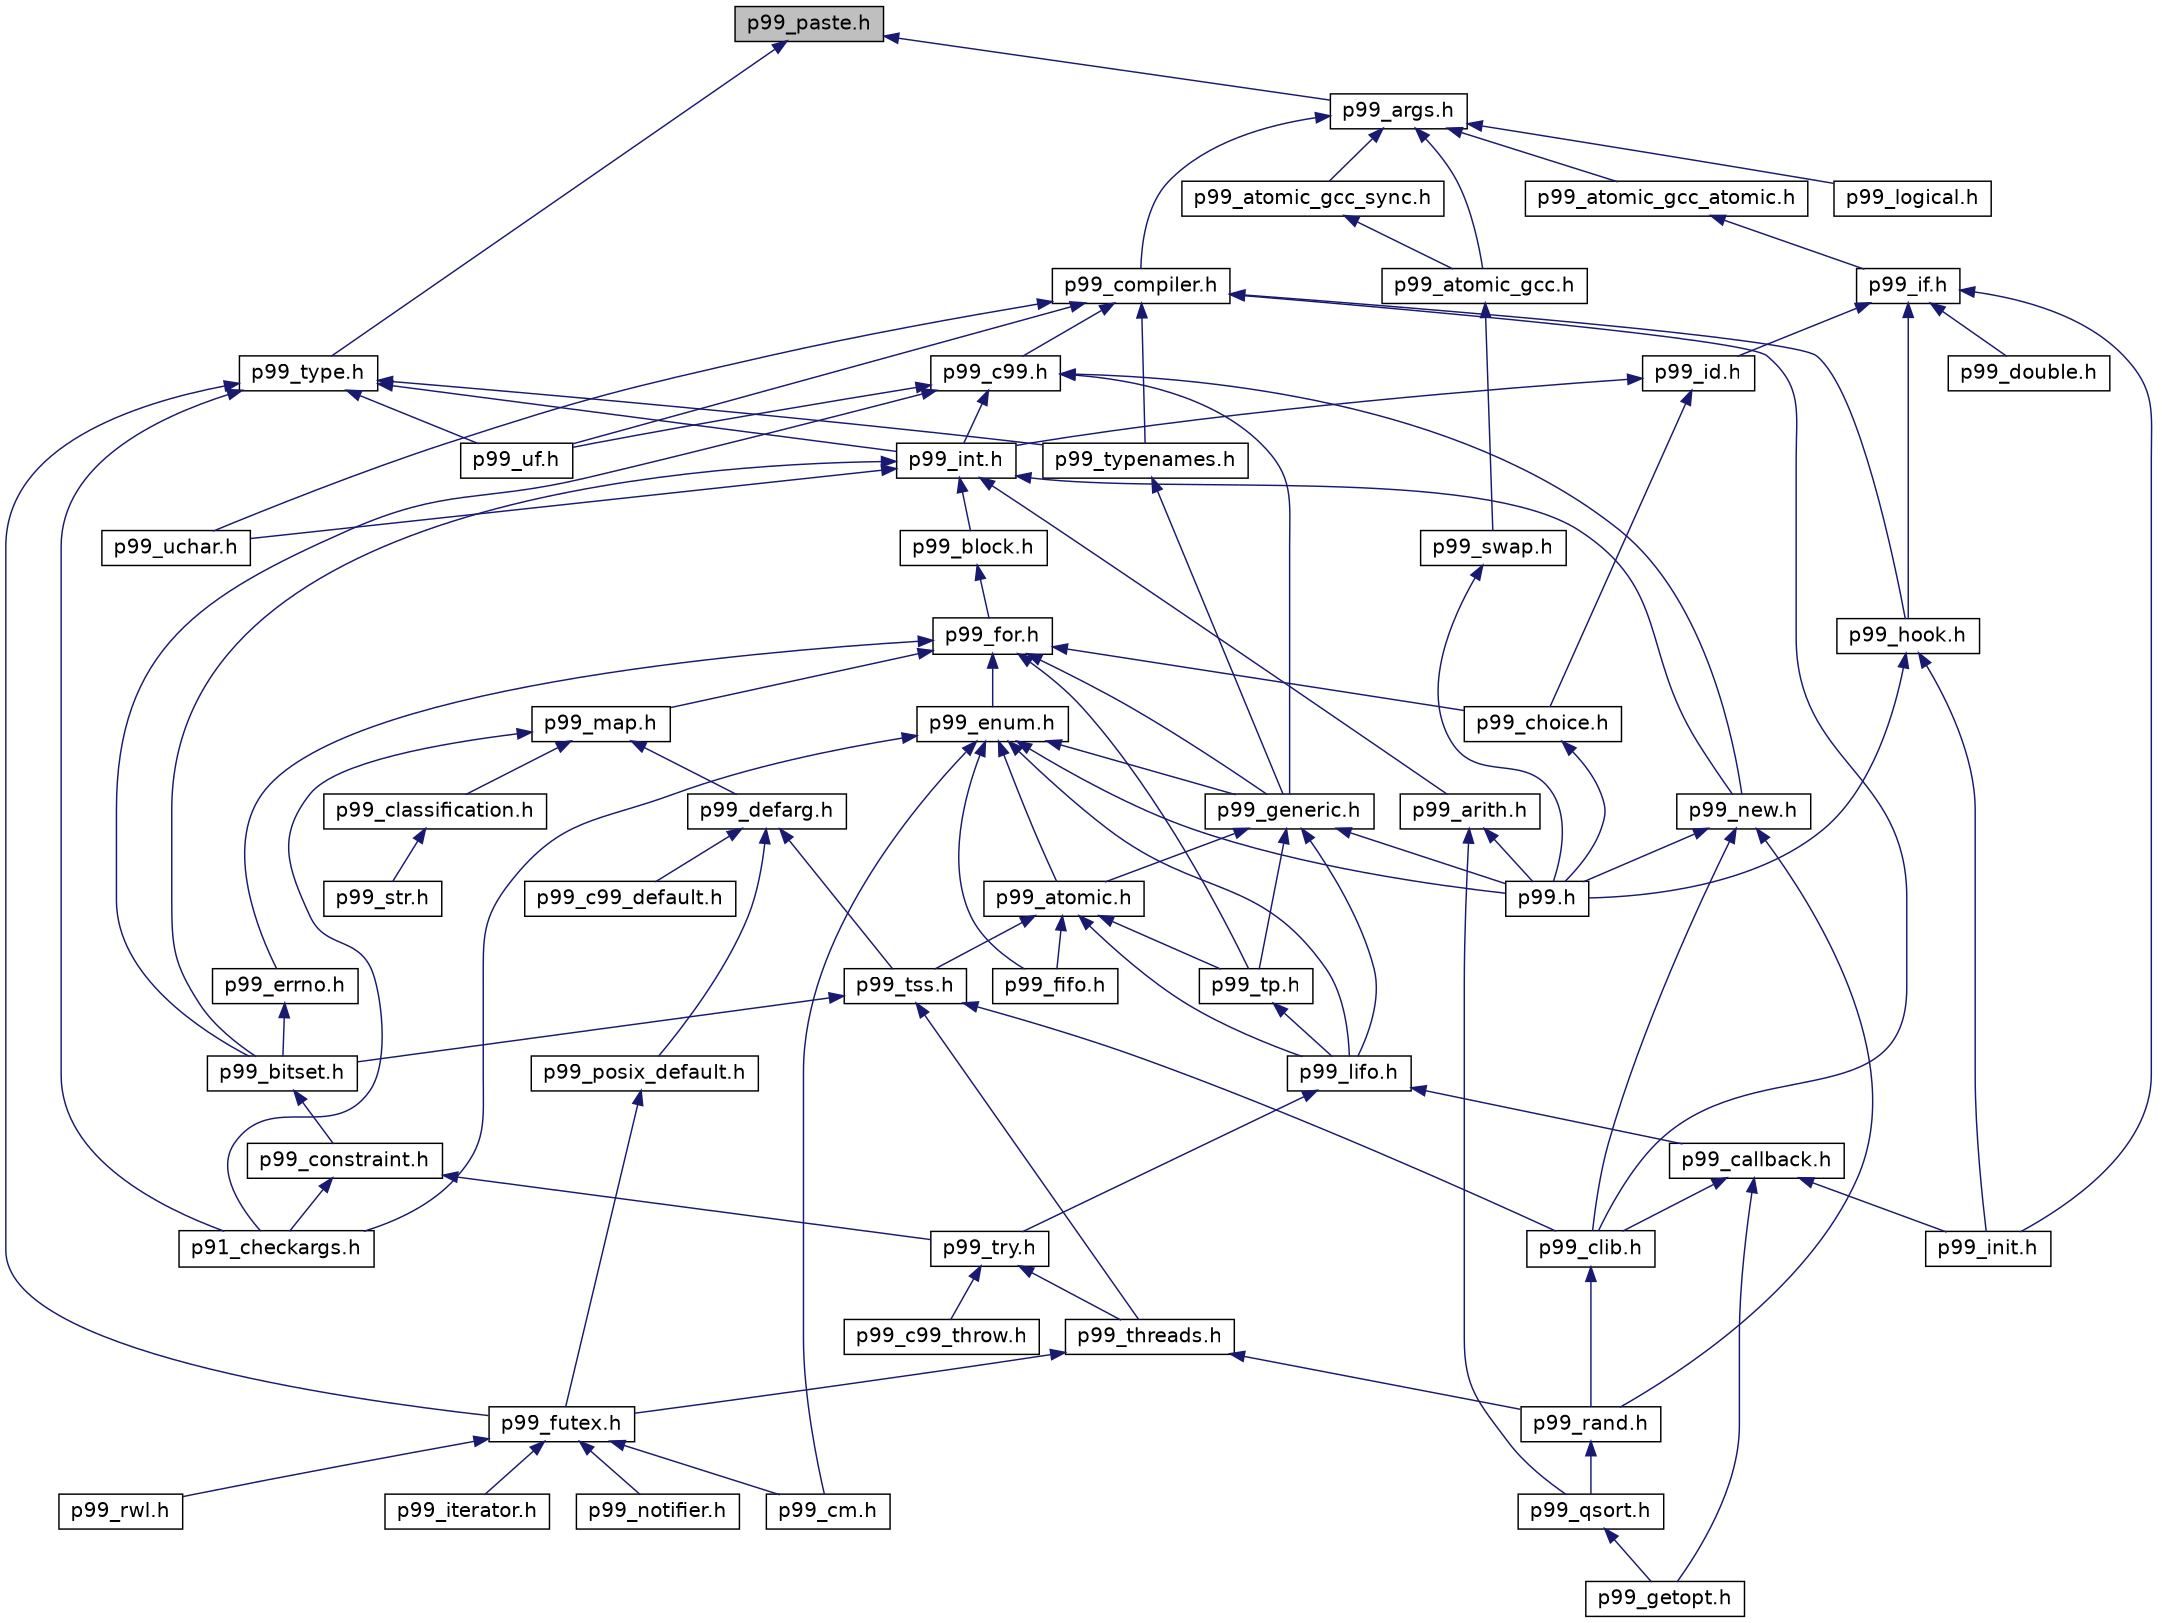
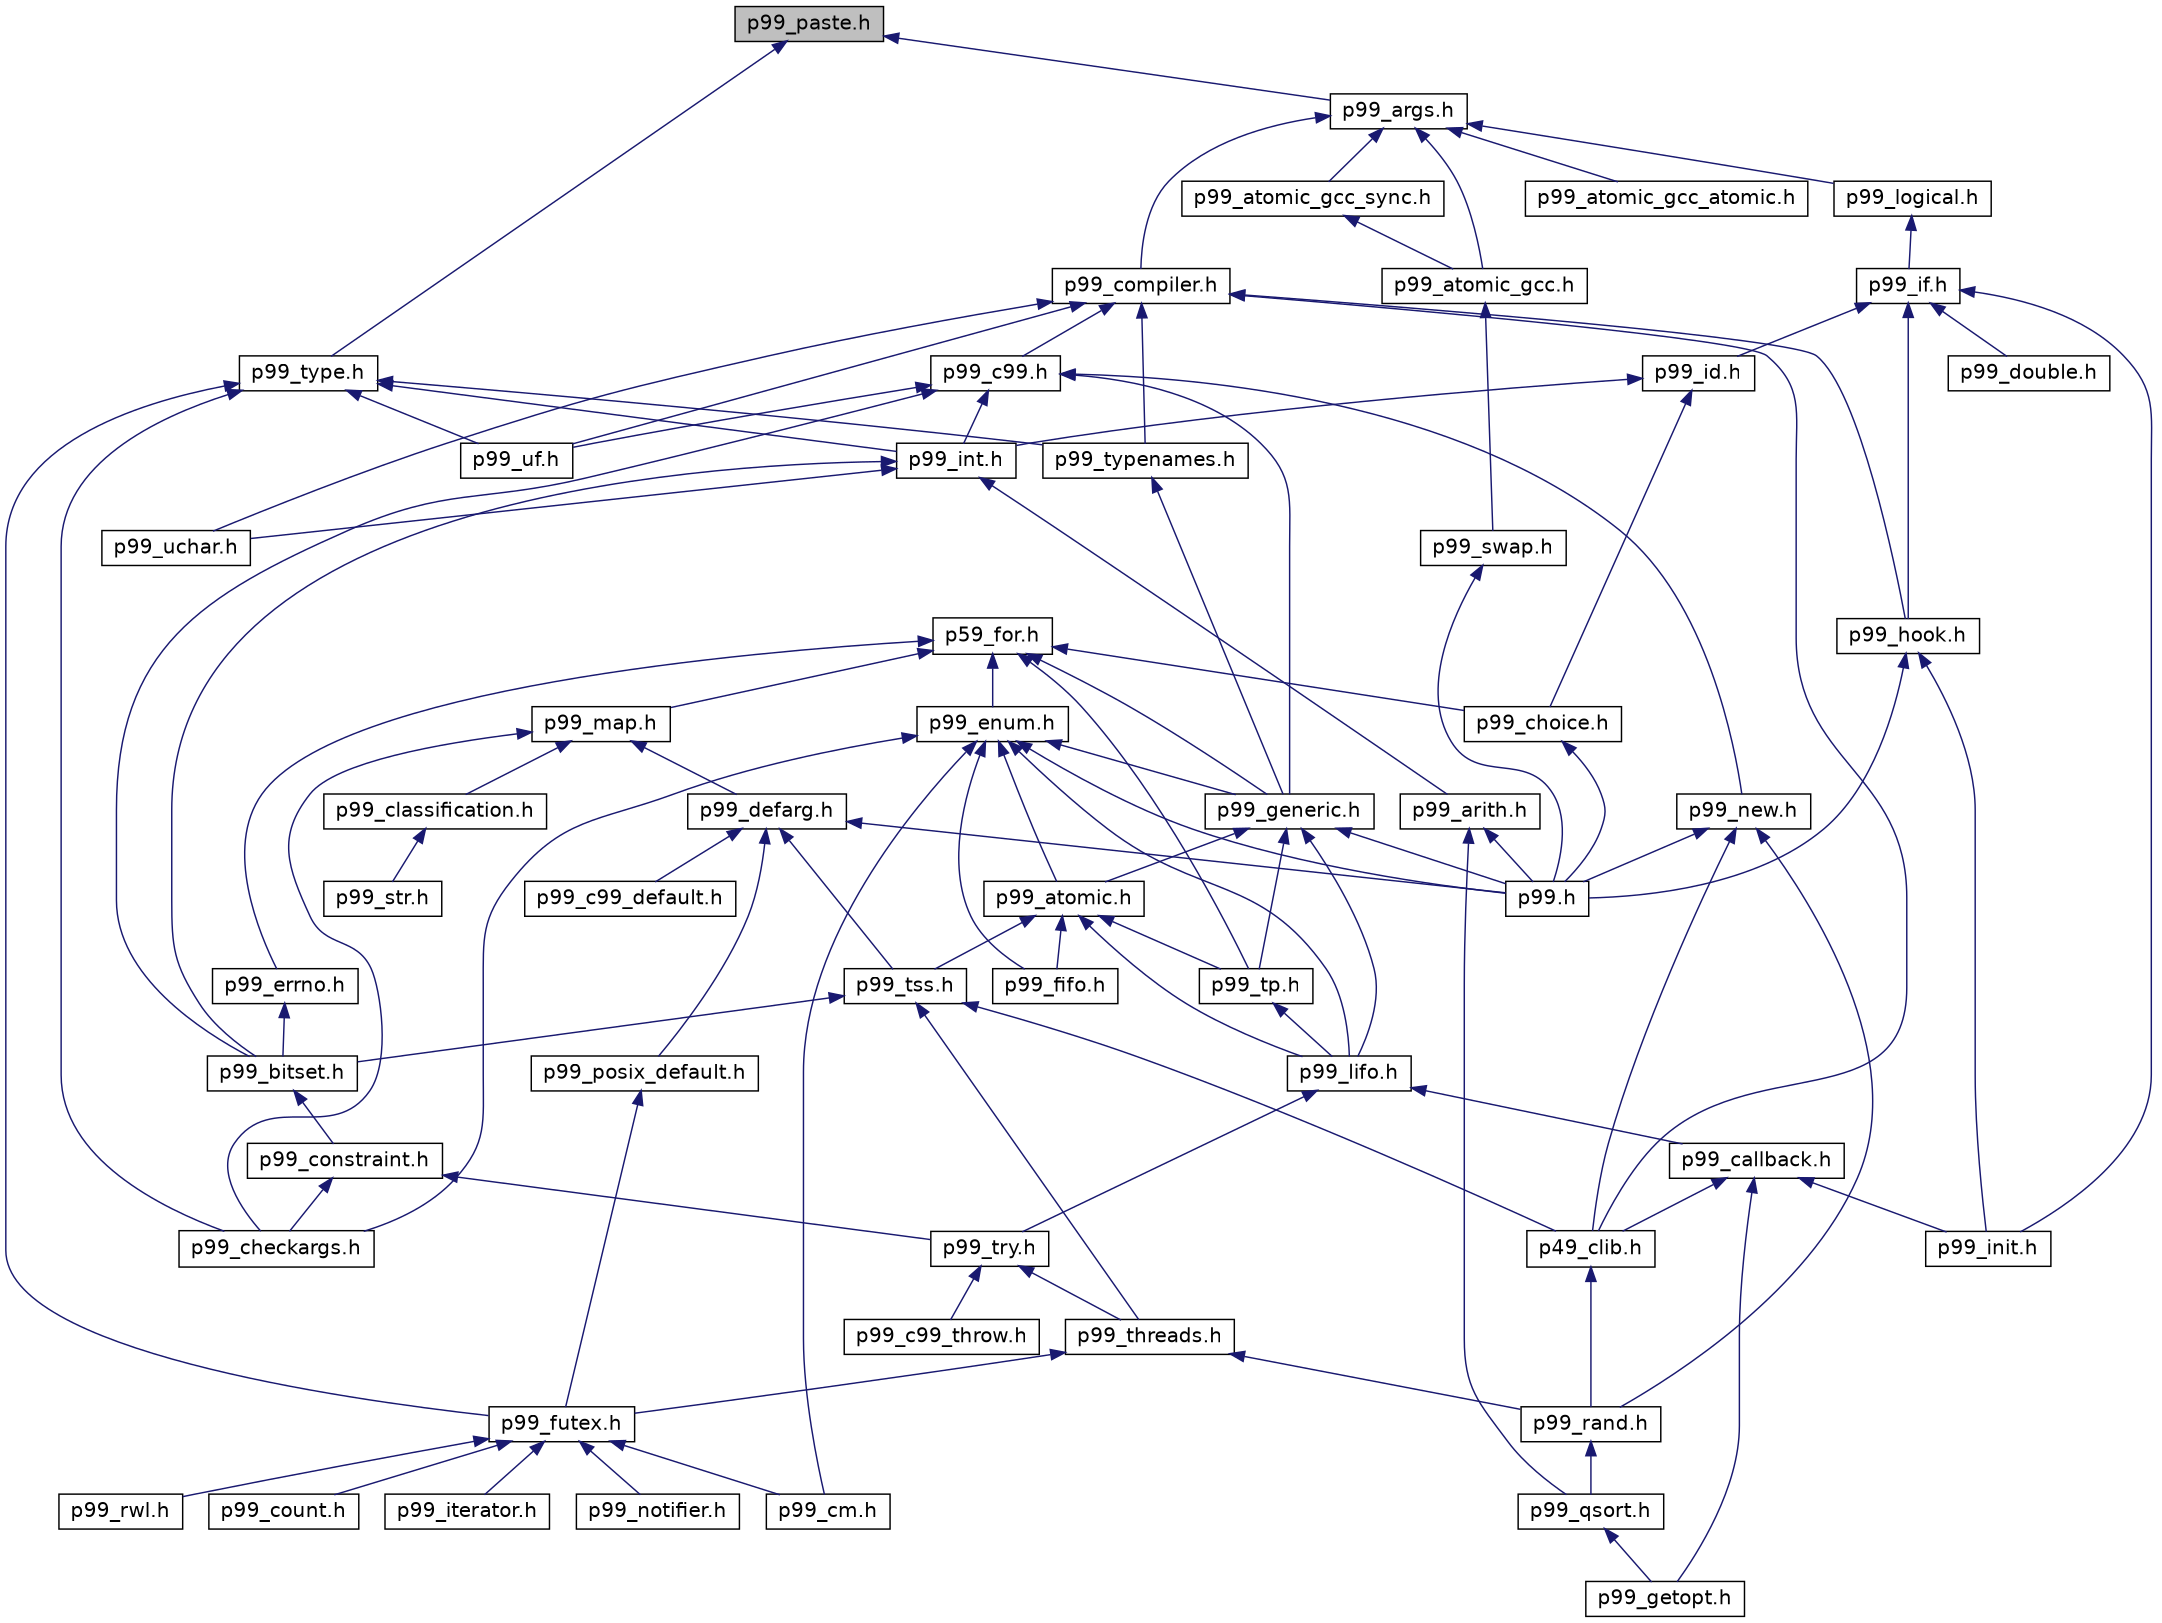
(1794, 245) -> (1910, 250)
(1463, 496) -> none
(974, 548) -> none
(993, 636) -> (993, 636)
none -> (1216, 861)
(277, 1249) -> (277, 1249)
(1591, 1249) -> (1591, 1249)
none -> (284, 1512)
